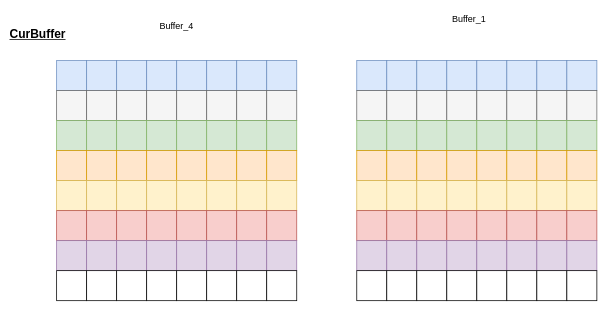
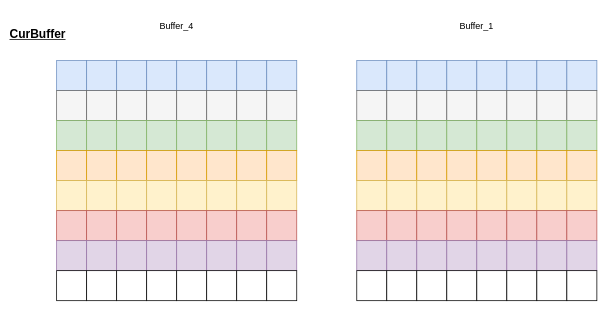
(469, 19) -> (477, 27)
